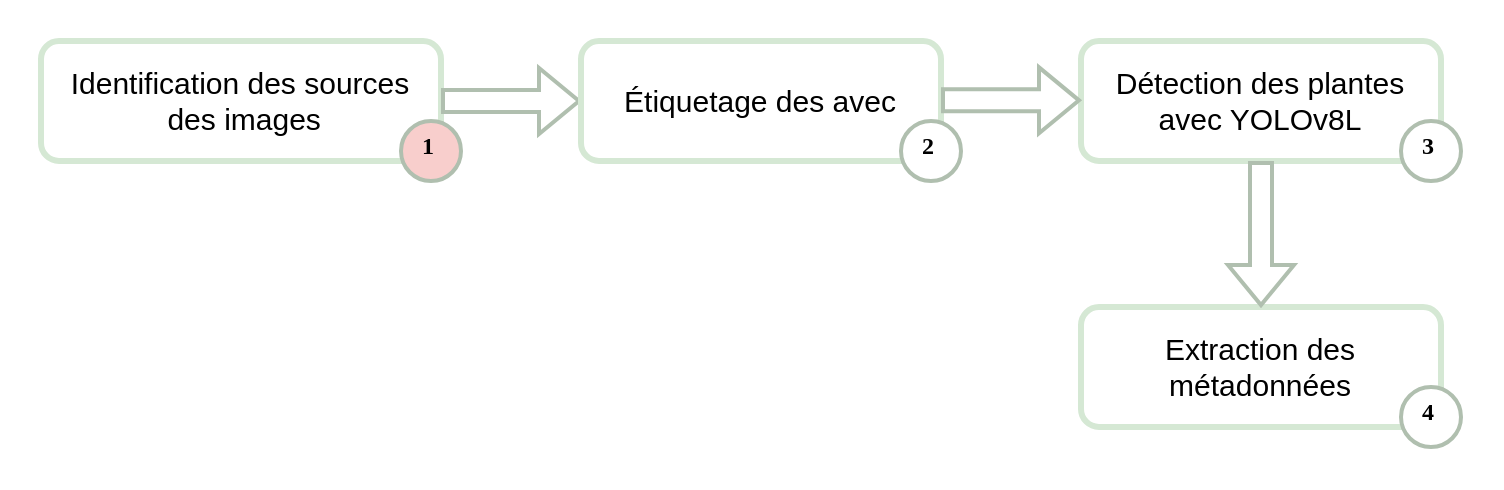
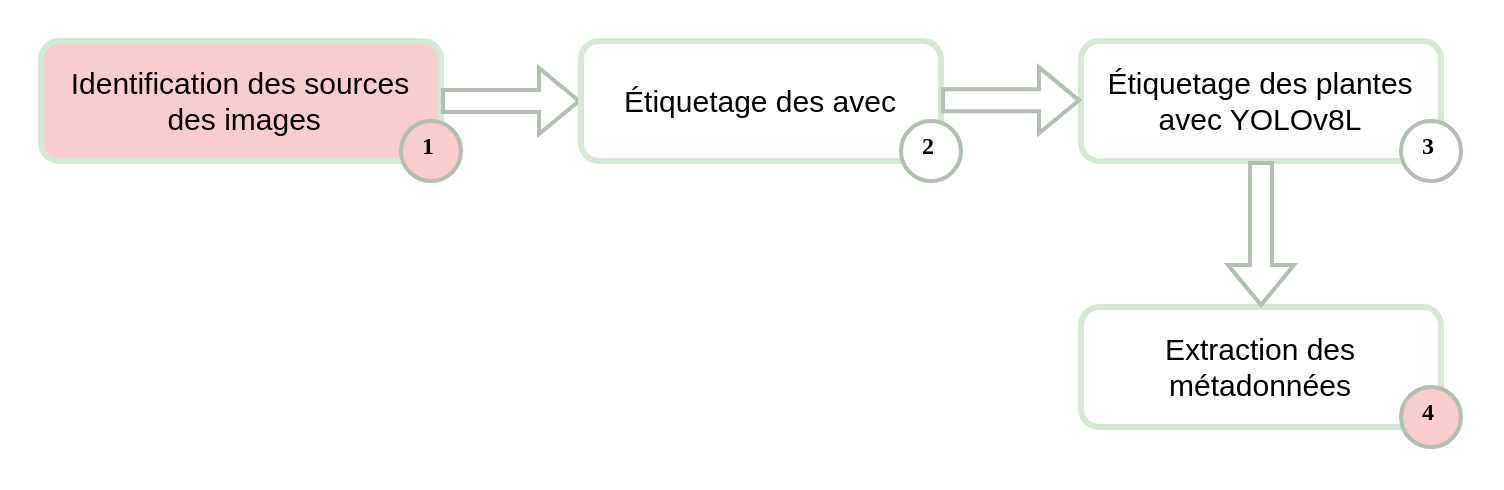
(241, 101) -> (241, 101)
(1261, 101) -> (1261, 101)
(1431, 417) -> (1431, 417)
